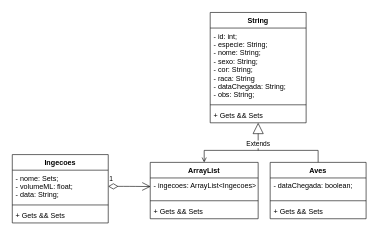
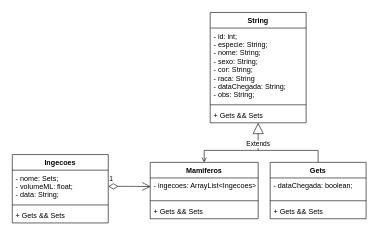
(204, 170) -> (204, 170)
(318, 170) -> (318, 170)
